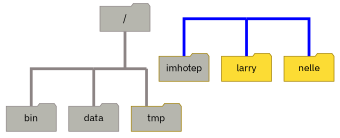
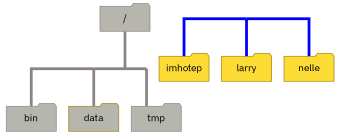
(184, 69) -> (184, 69)
(94, 119) -> (94, 119)
(156, 119) -> (156, 119)
